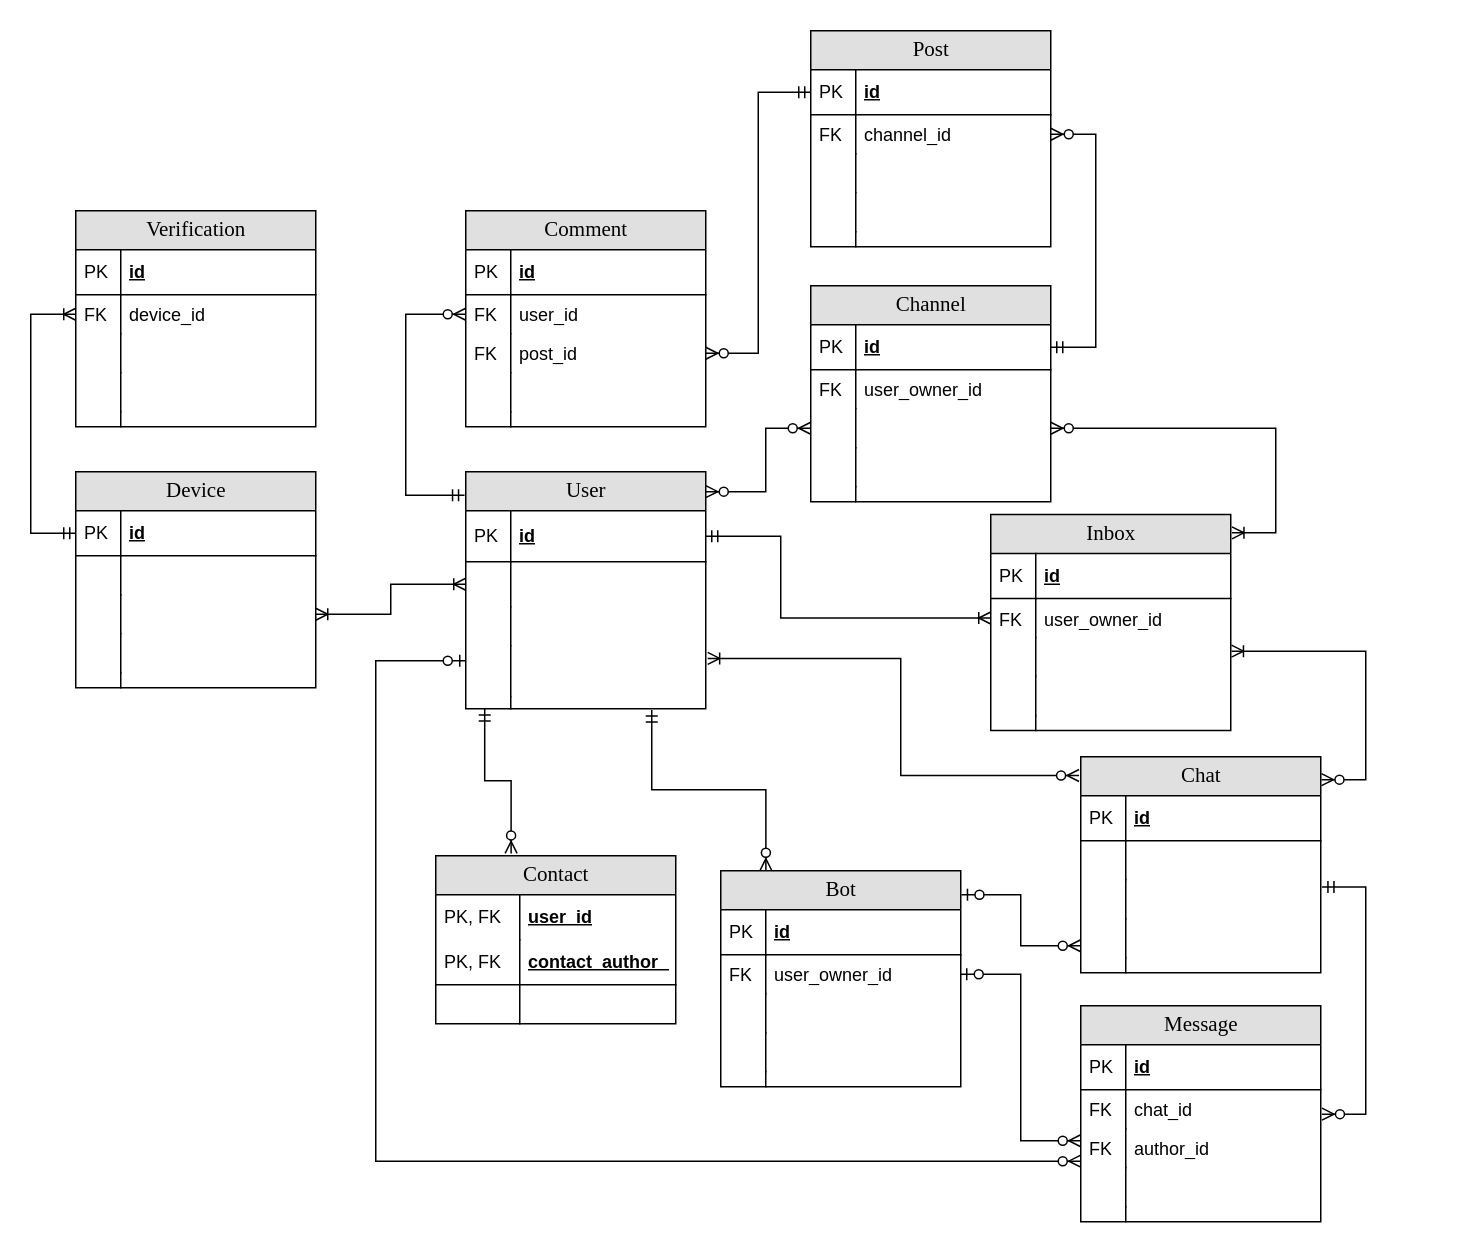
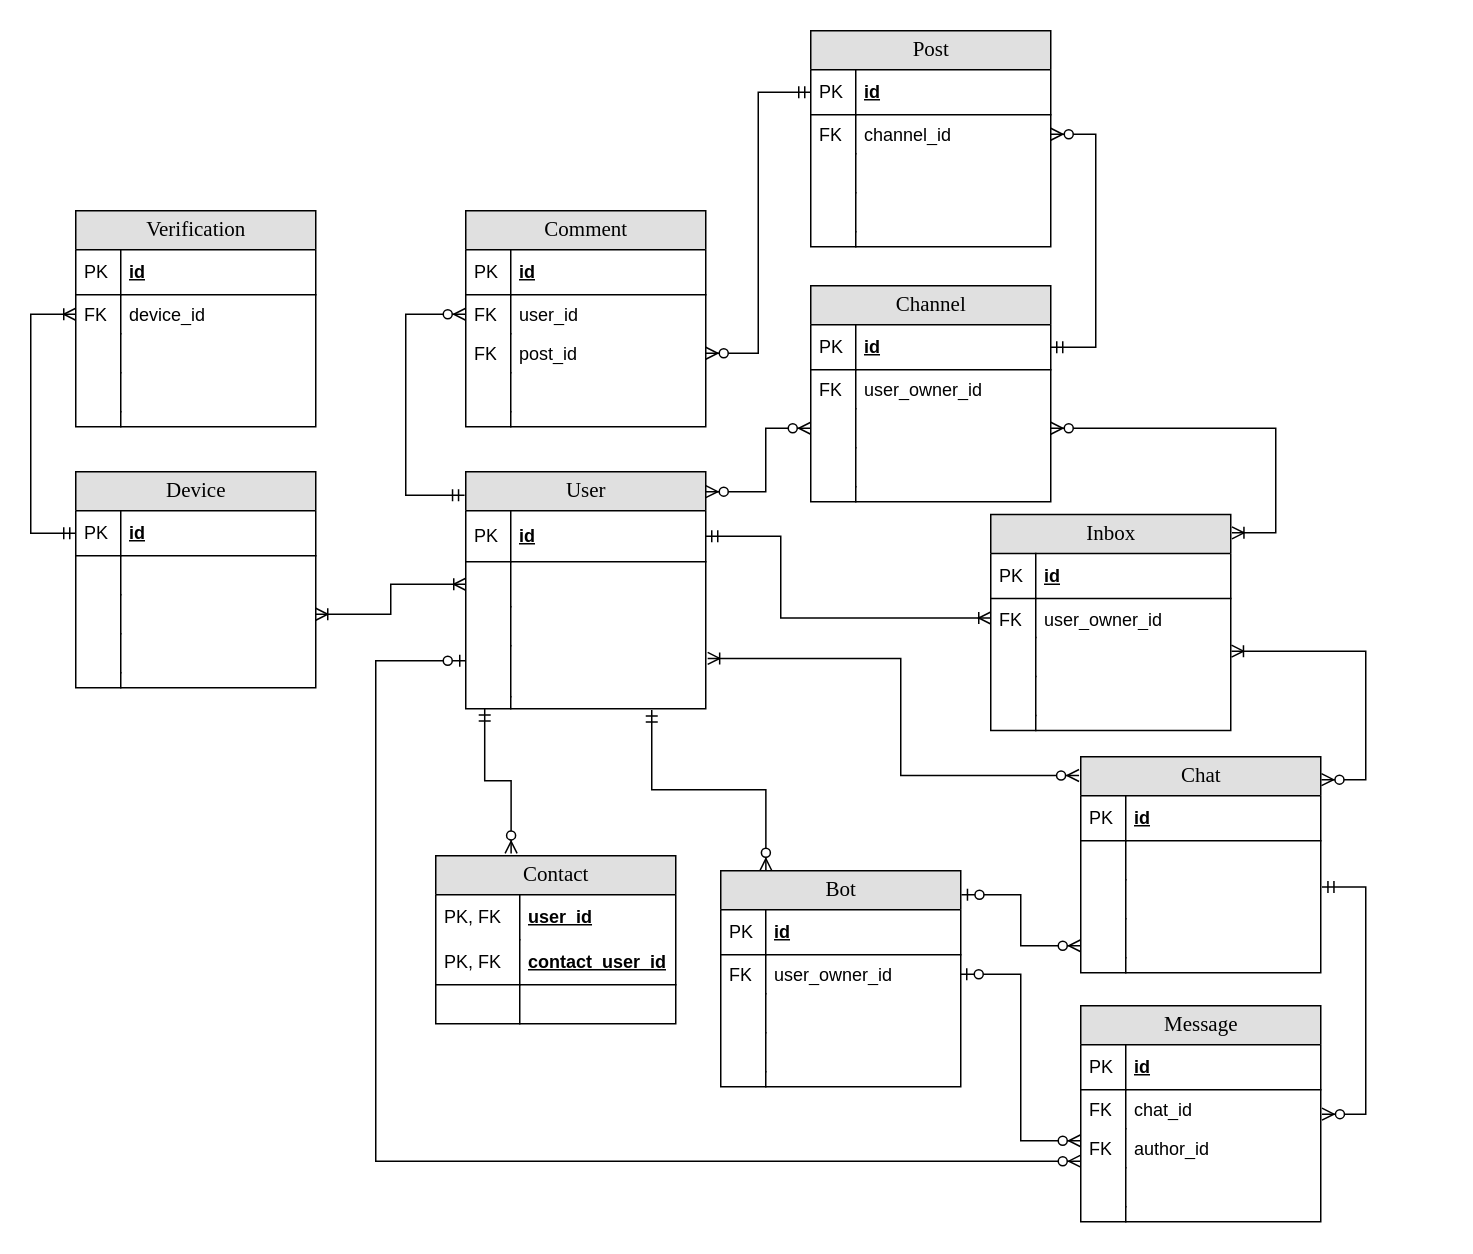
(599, 962) -> (599, 962)
